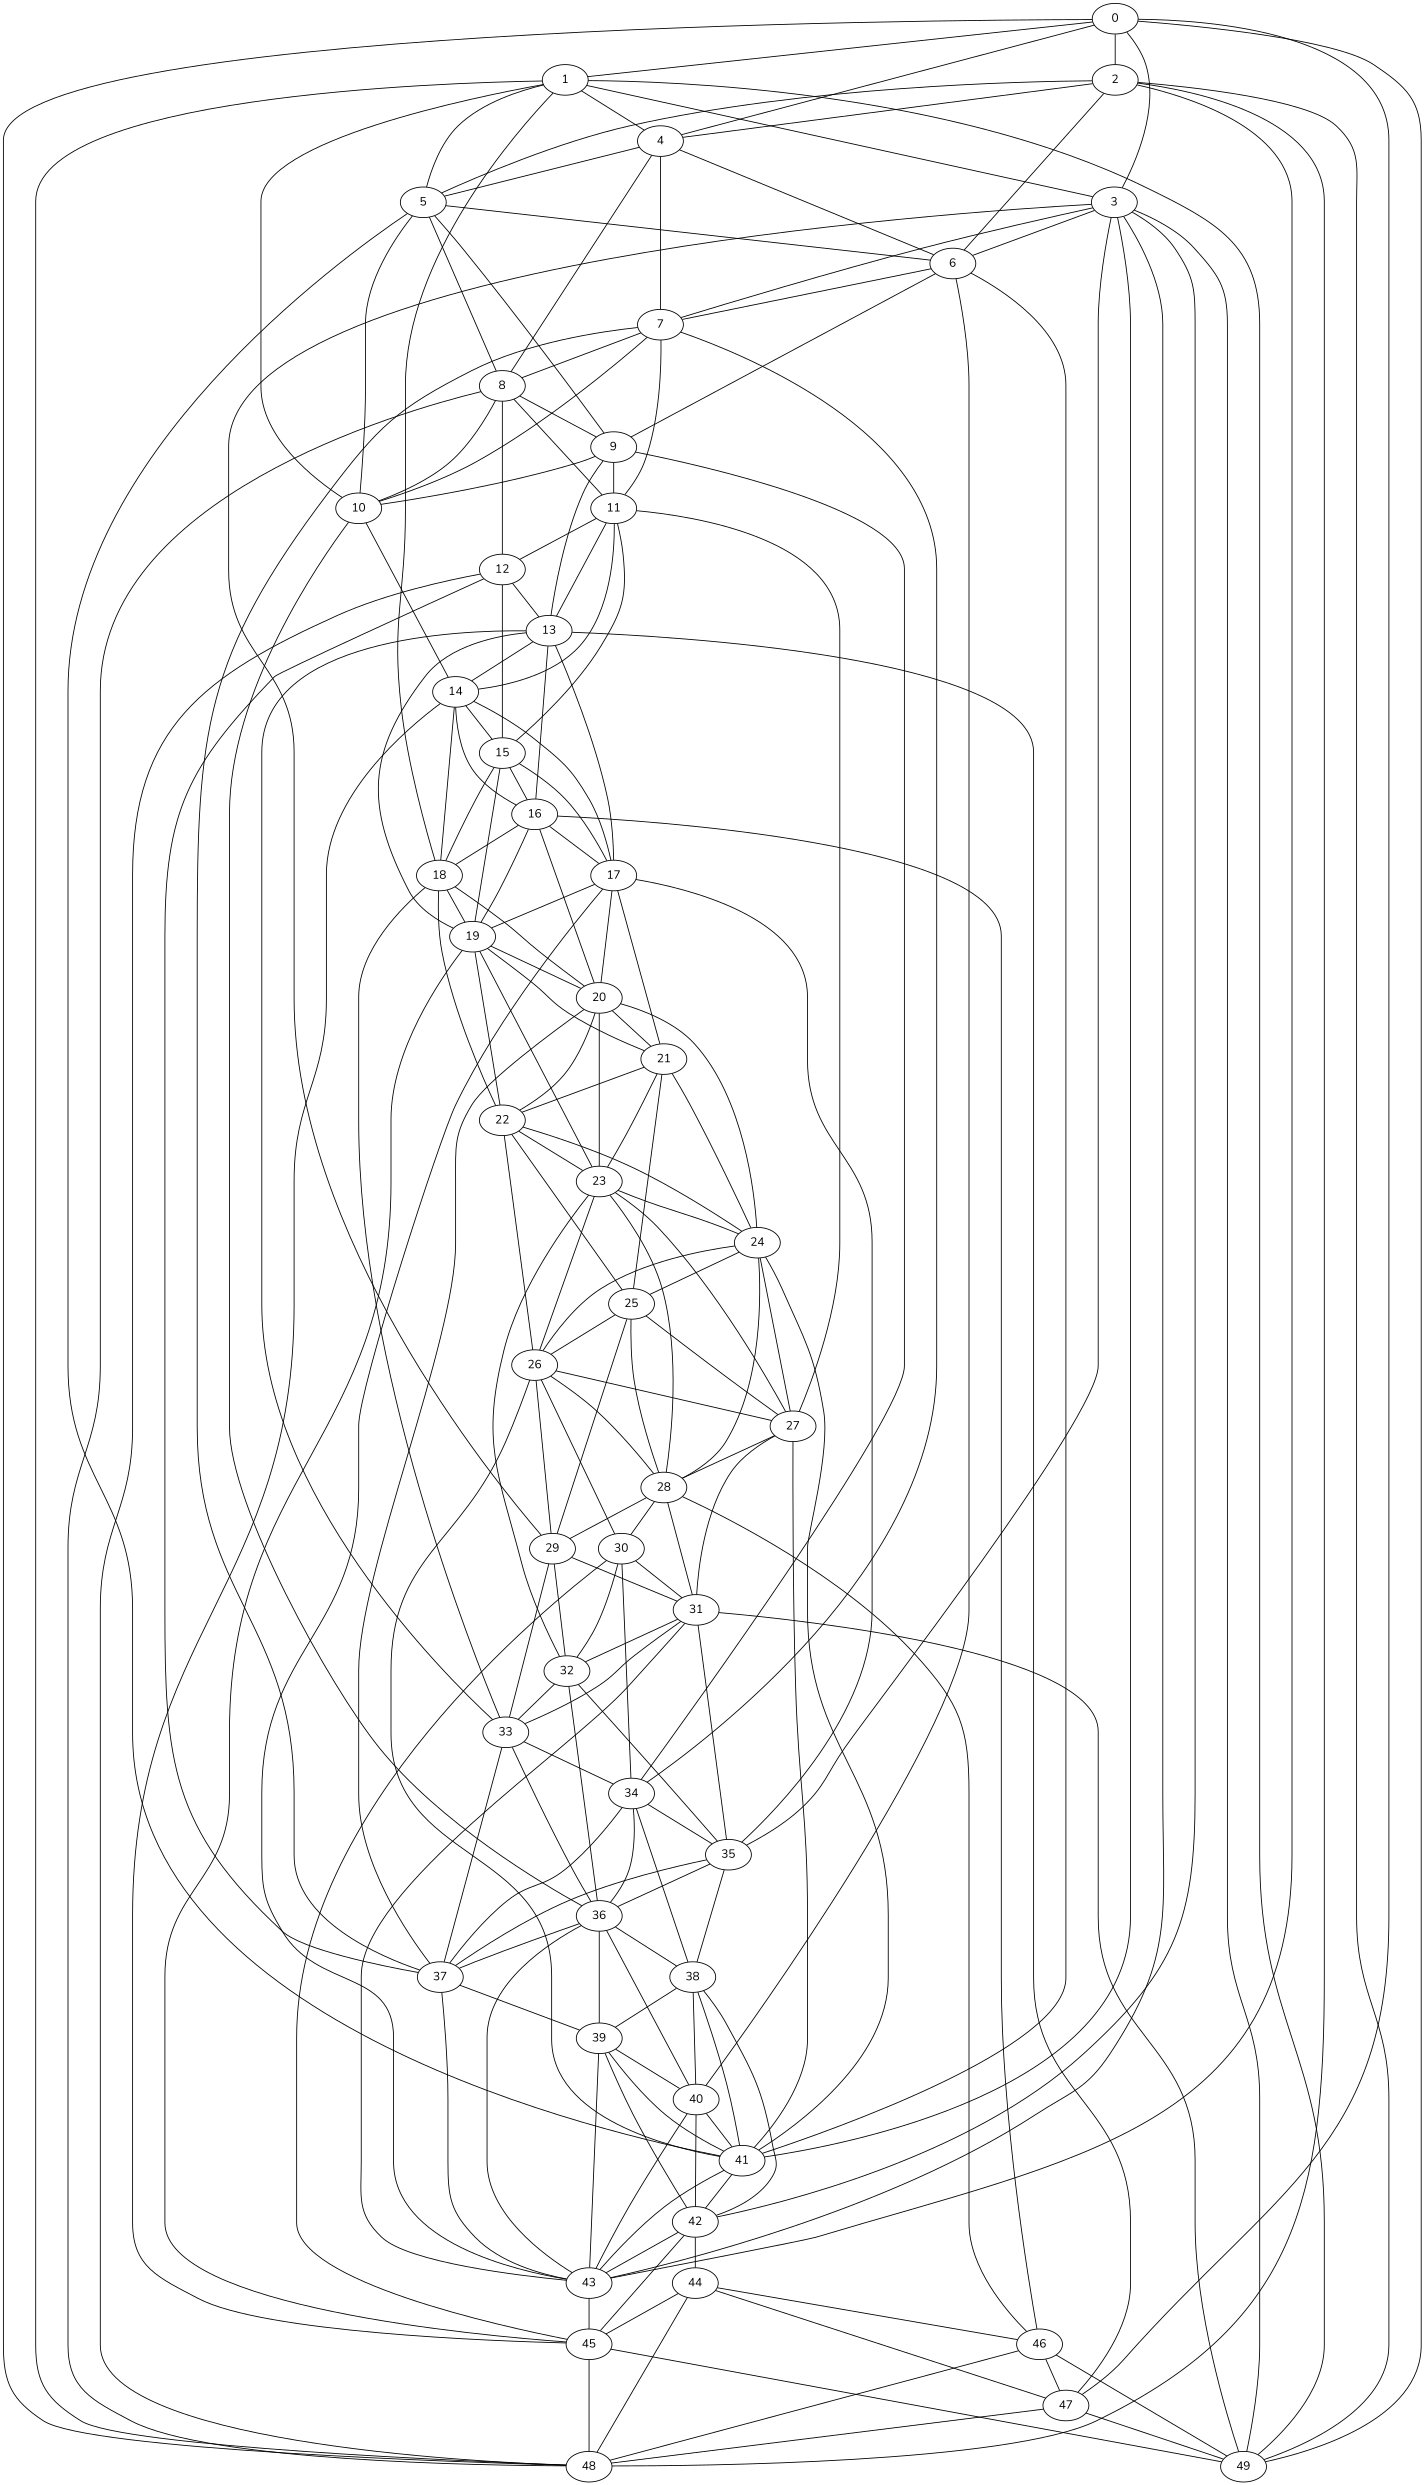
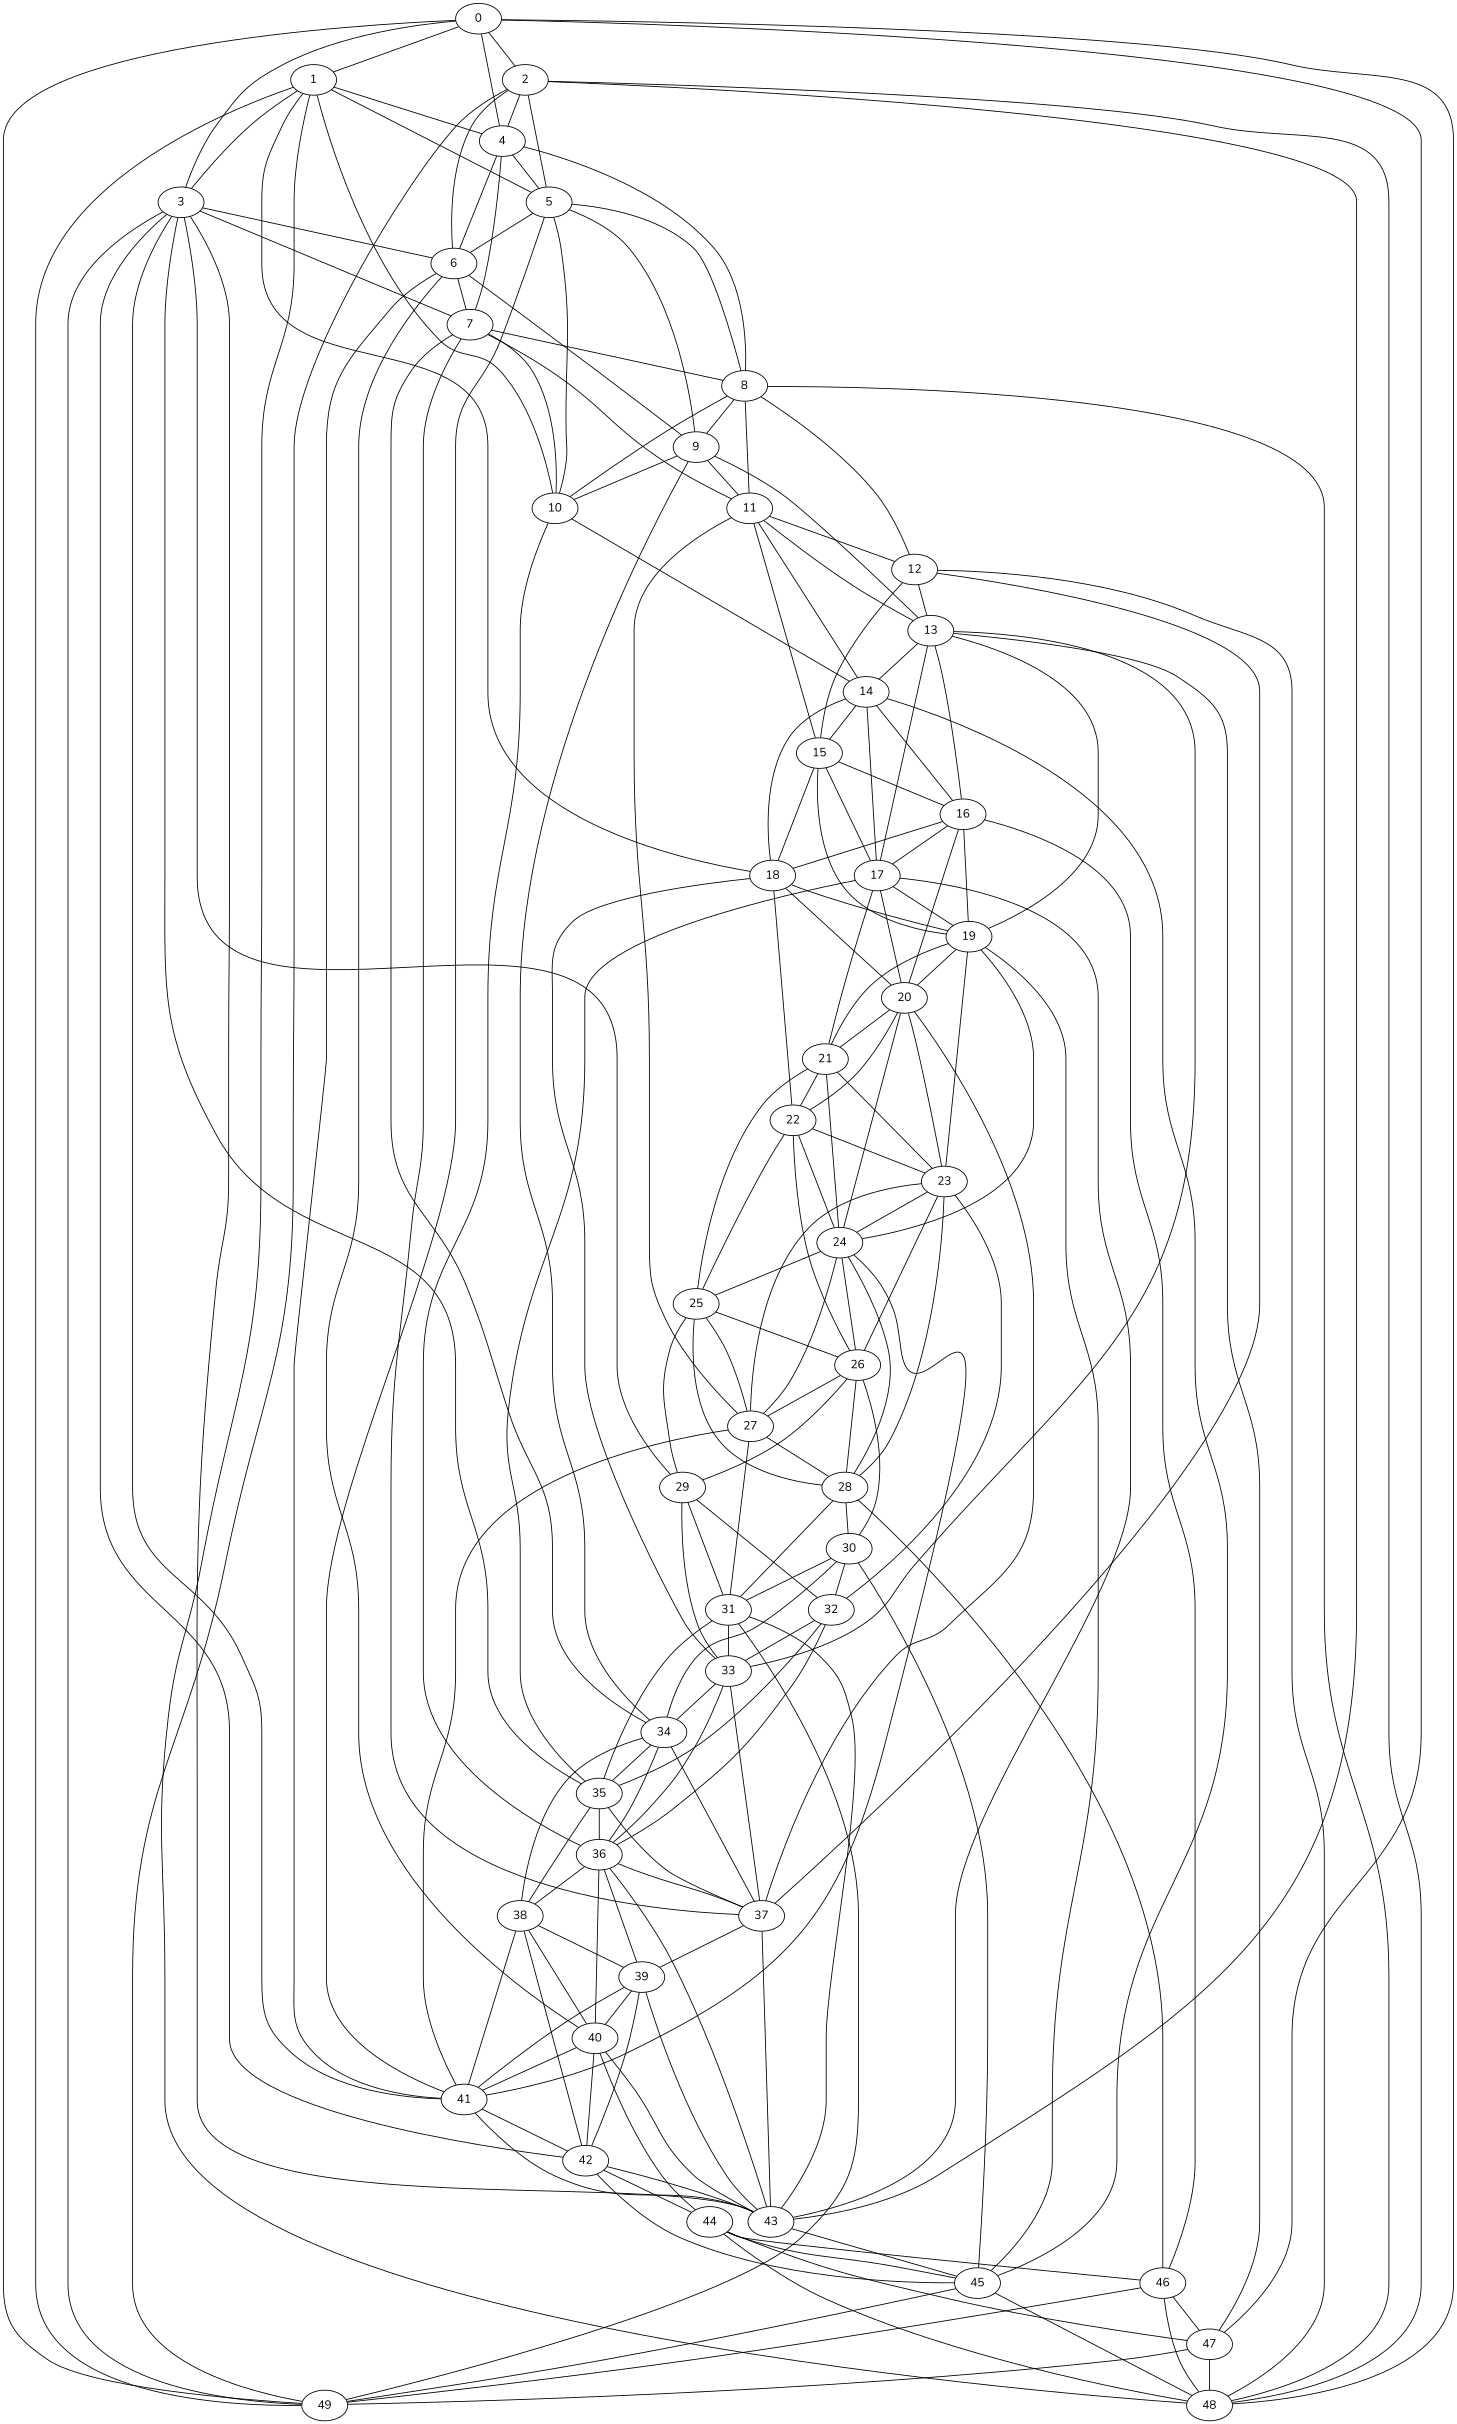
(487, 1029) -> (1030, 1140)
(612, 1516) -> none
(632, 1640) -> none
(430, 1821) -> none
none -> (638, 2138)
